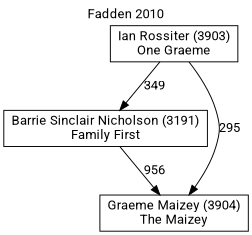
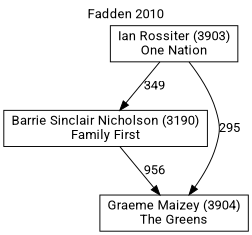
(174, 44) -> (174, 44)
(106, 128) -> (106, 128)
(174, 213) -> (174, 213)
